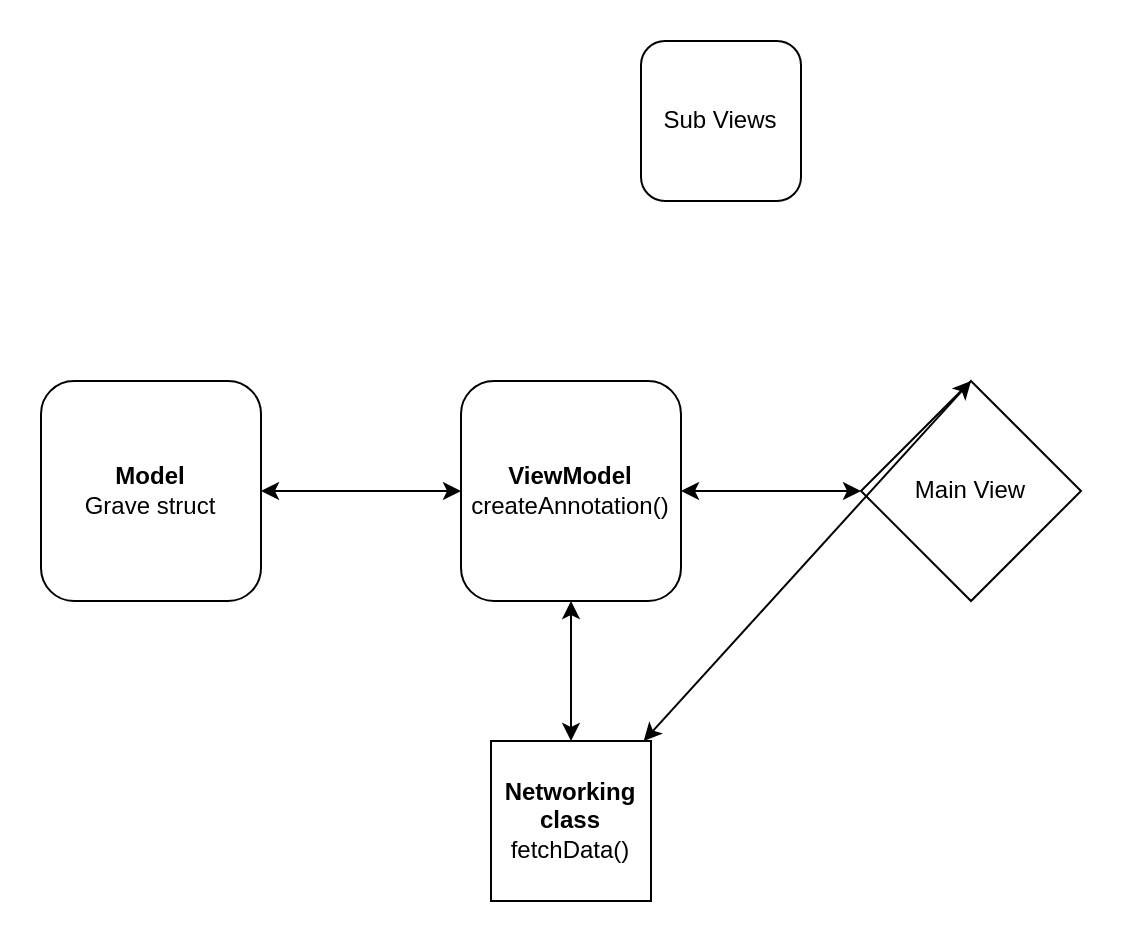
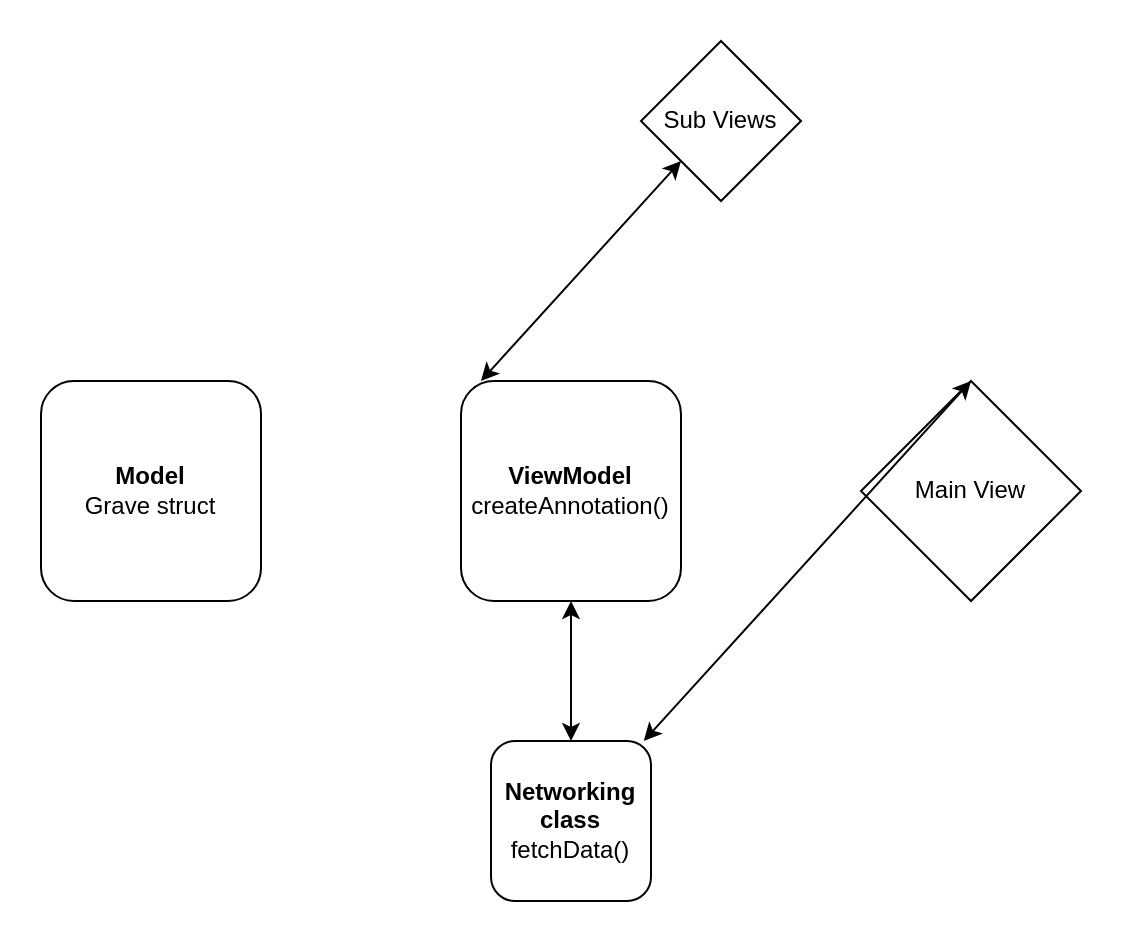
(721, 121) -> (721, 121)
none -> (581, 271)
(361, 491) -> none
(771, 491) -> none
(571, 821) -> (571, 821)
